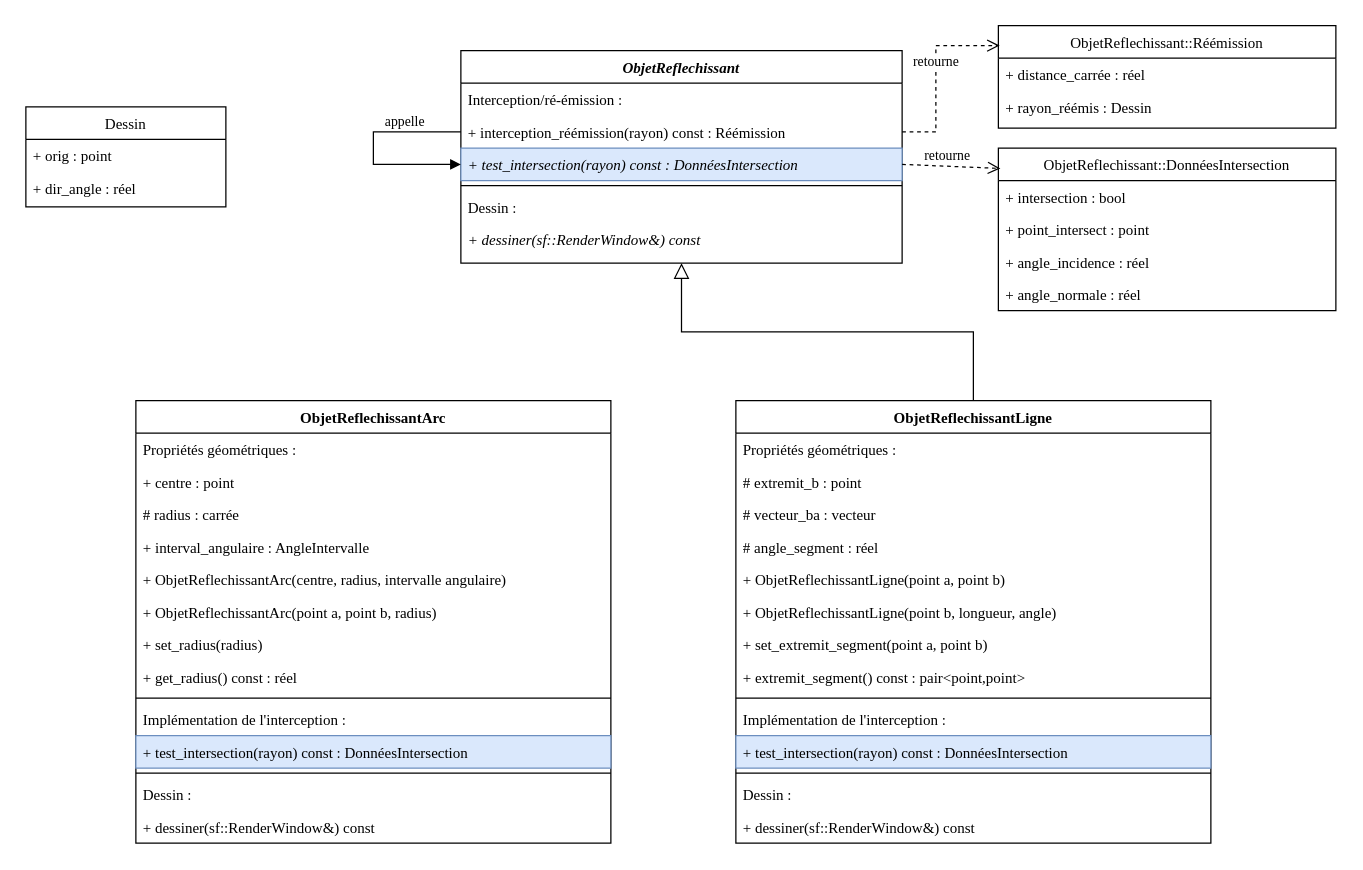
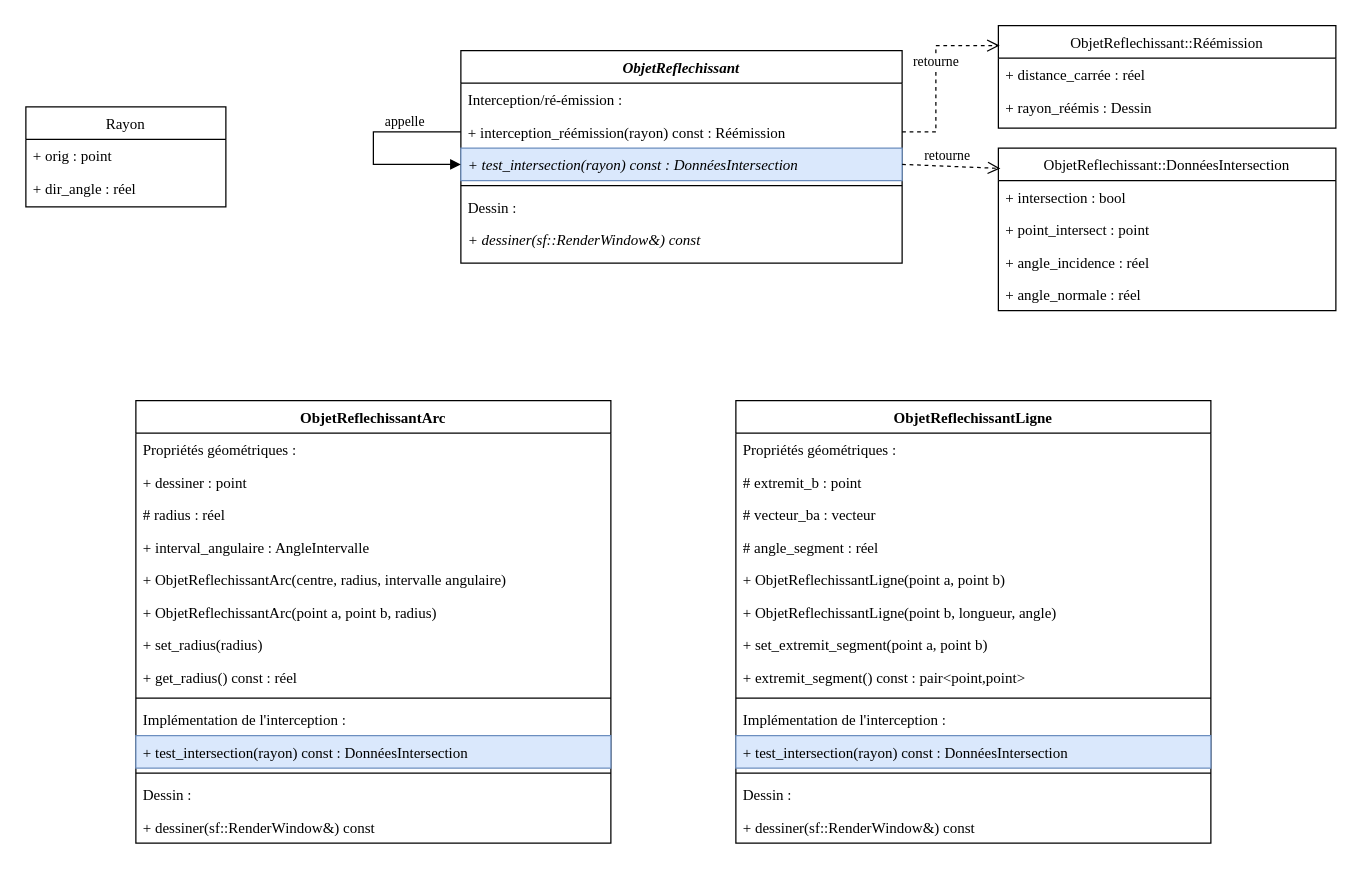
(125, 124) -> (125, 124)
(835, 332) -> none
(200, 483) -> (206, 483)
(204, 515) -> (194, 515)
